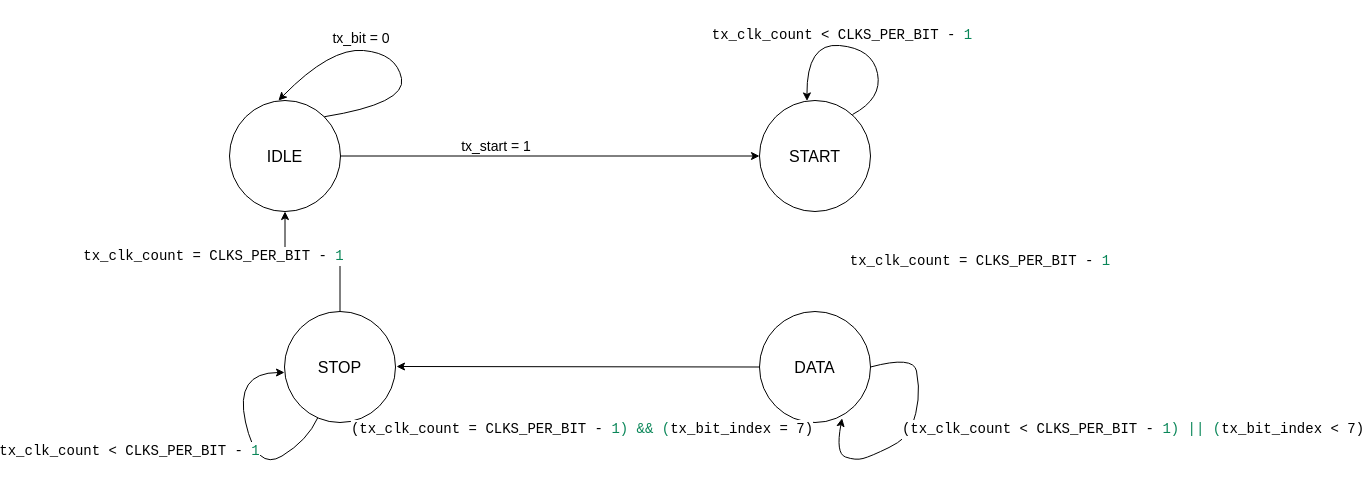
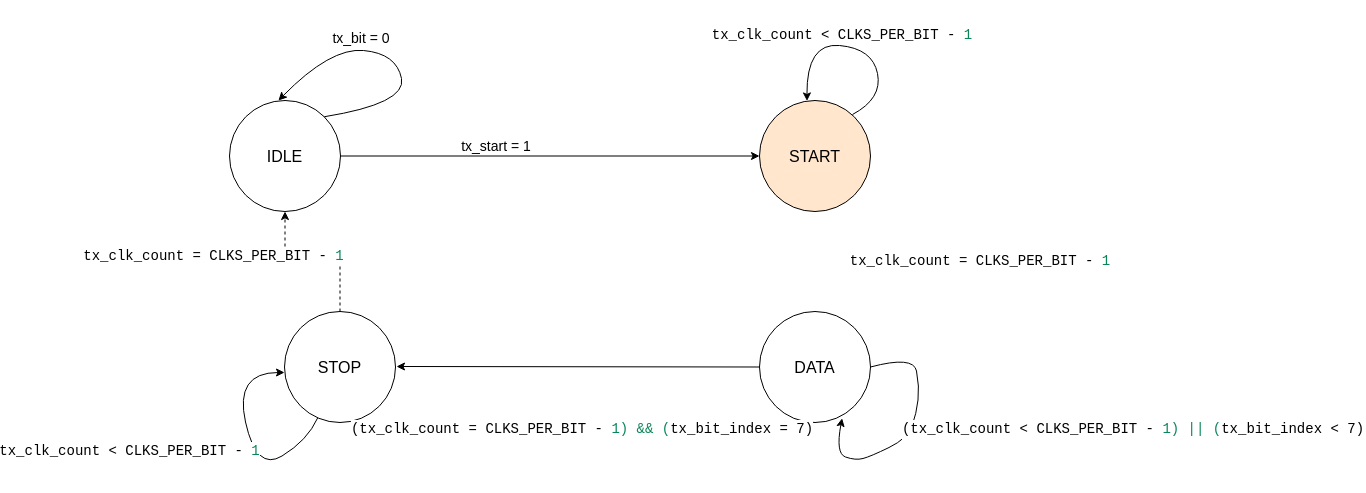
(815, 156) -> (815, 156)
(340, 289) -> (340, 289)
